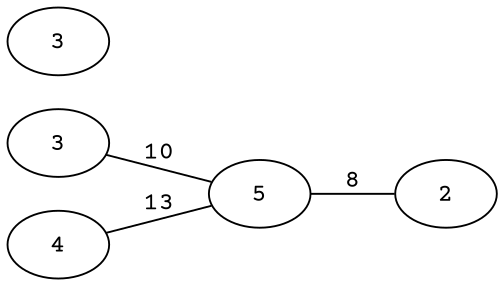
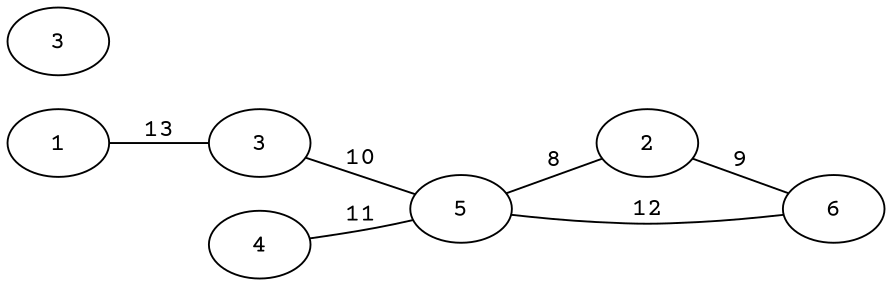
none -> (58, 143)
(159, 202) -> (360, 214)
none -> (834, 209)
